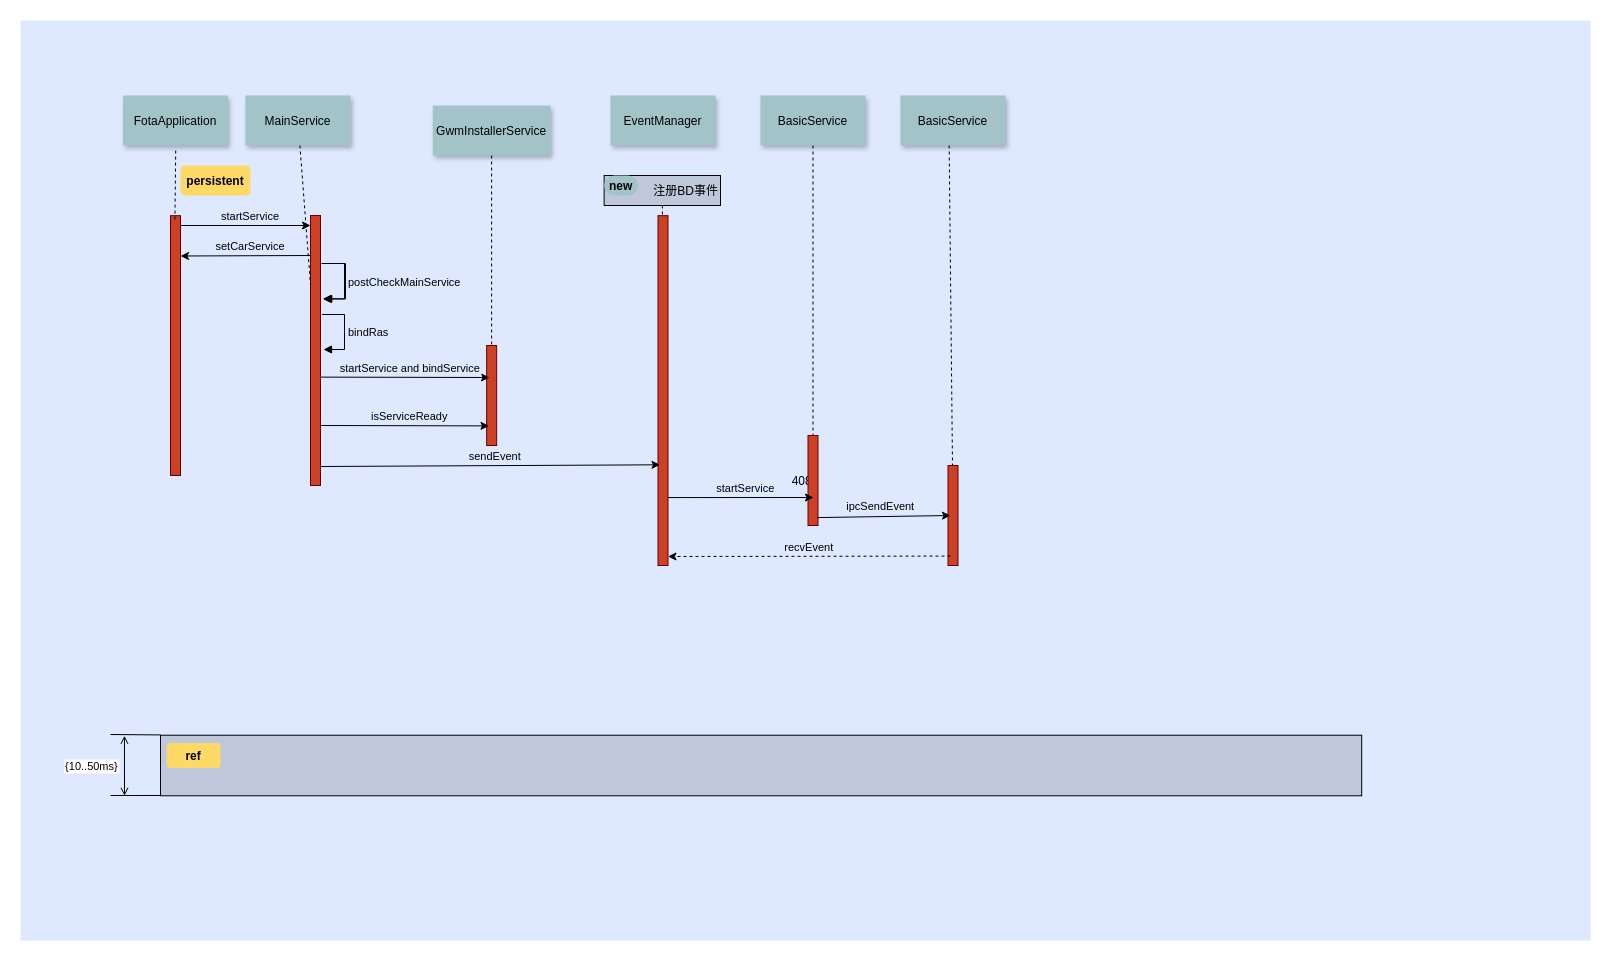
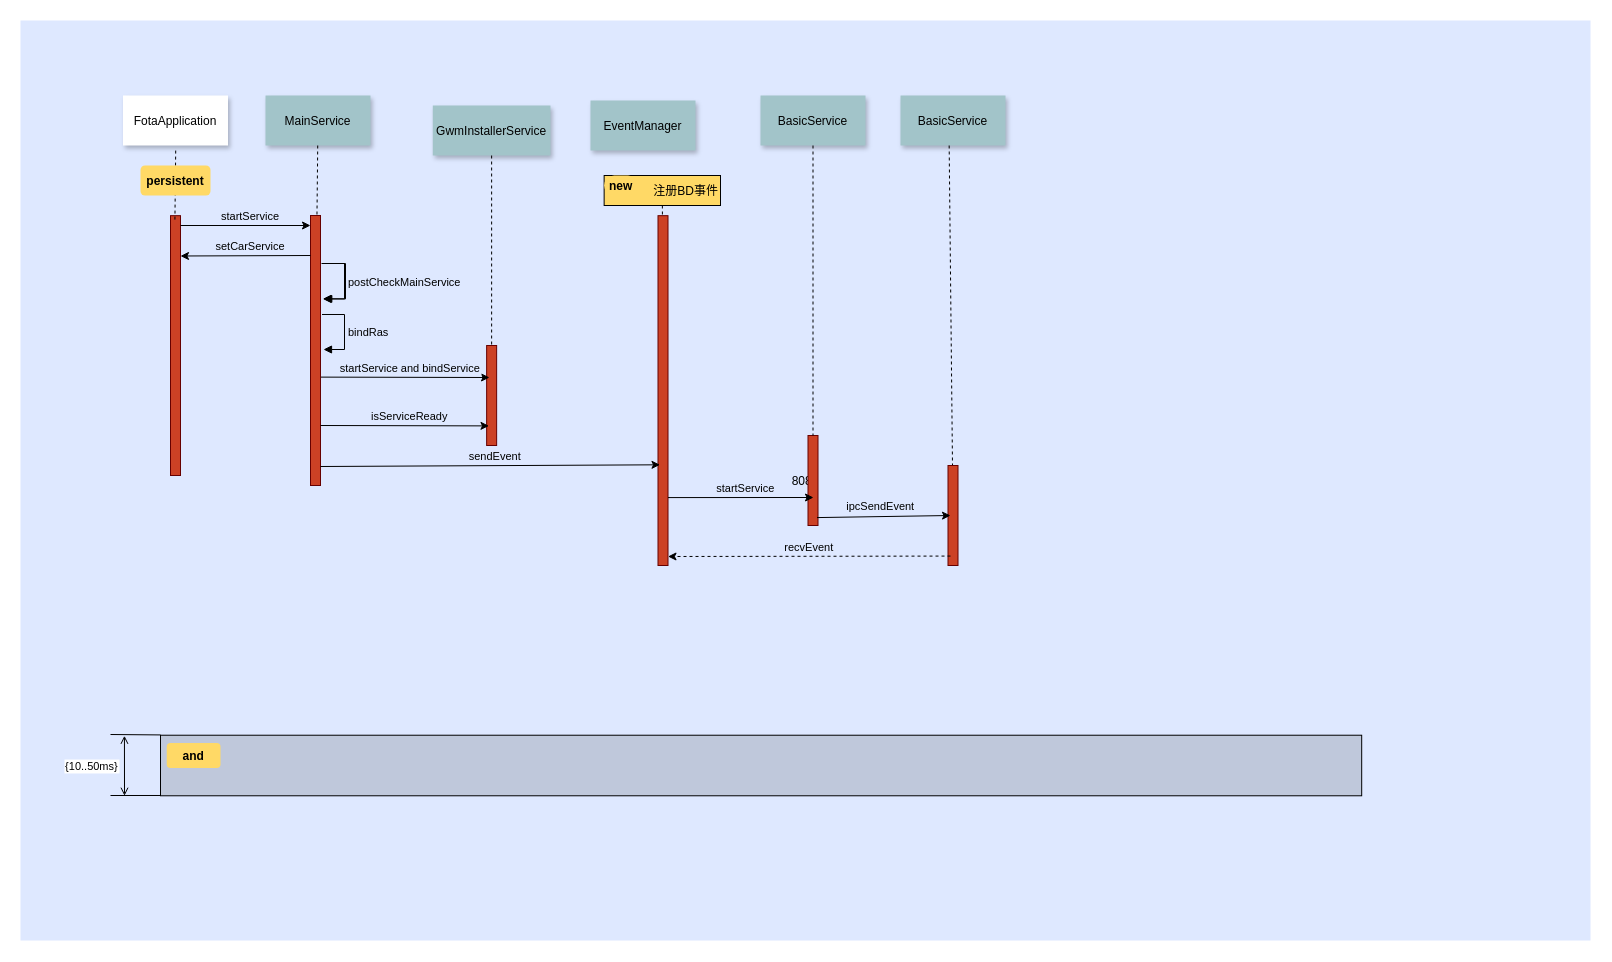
(176, 121) -> (176, 121)
(298, 121) -> (318, 121)
(663, 121) -> (643, 126)
(216, 181) -> (176, 181)
(621, 186) -> (621, 186)
(662, 191) -> (662, 191)
(805, 481) -> (805, 481)
(193, 756) -> (193, 756)
